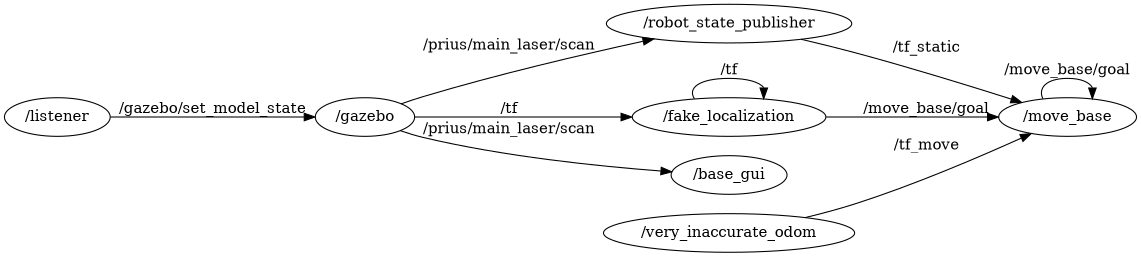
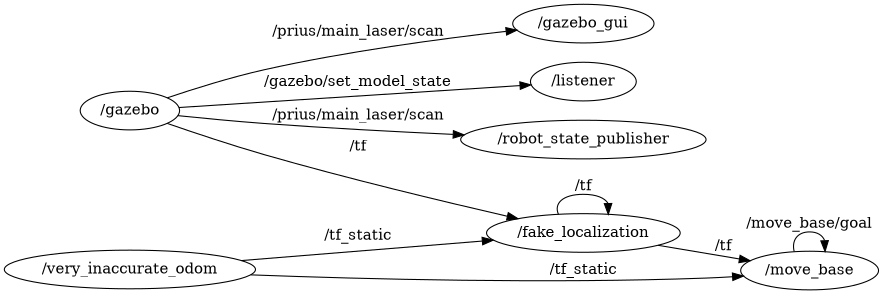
(907, 67) -> none
(927, 109) -> (723, 246)
(207, 117) -> (349, 97)
(927, 145) -> (583, 270)
(729, 175) -> (583, 24)
none -> (362, 251)
